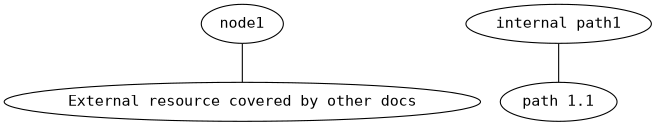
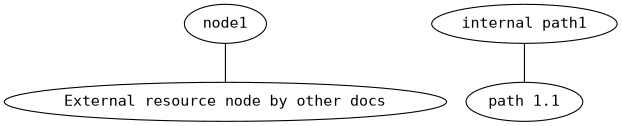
(242, 102) -> (225, 102)
